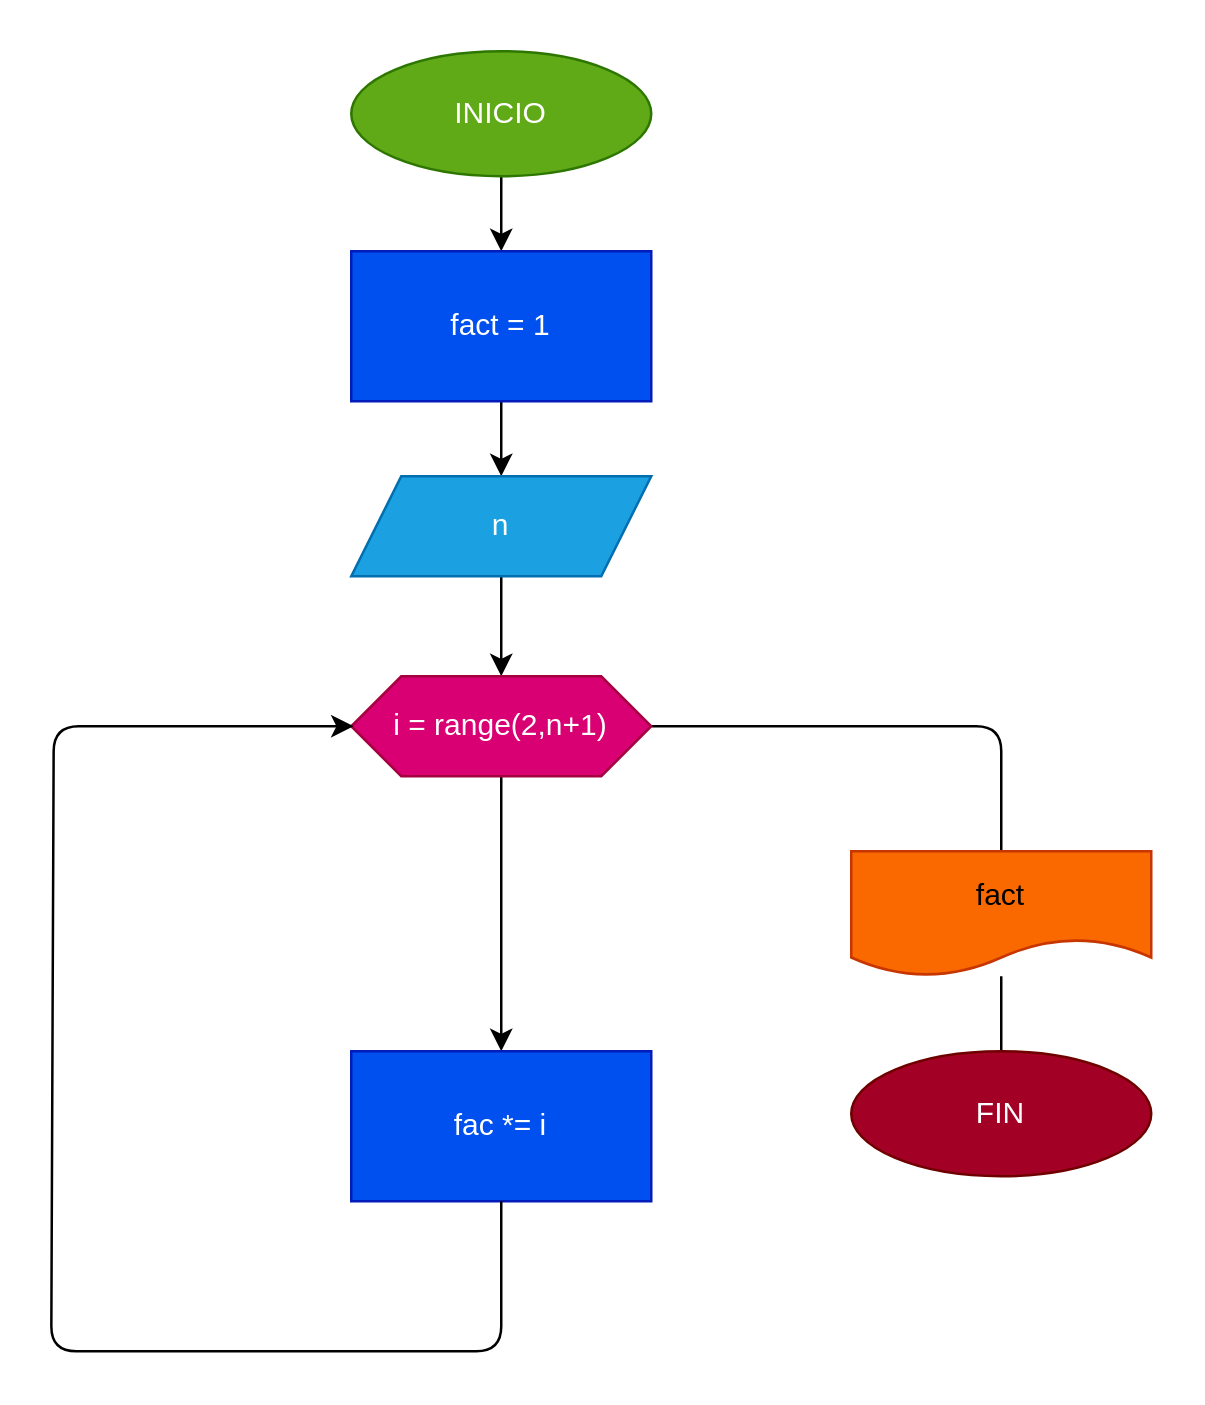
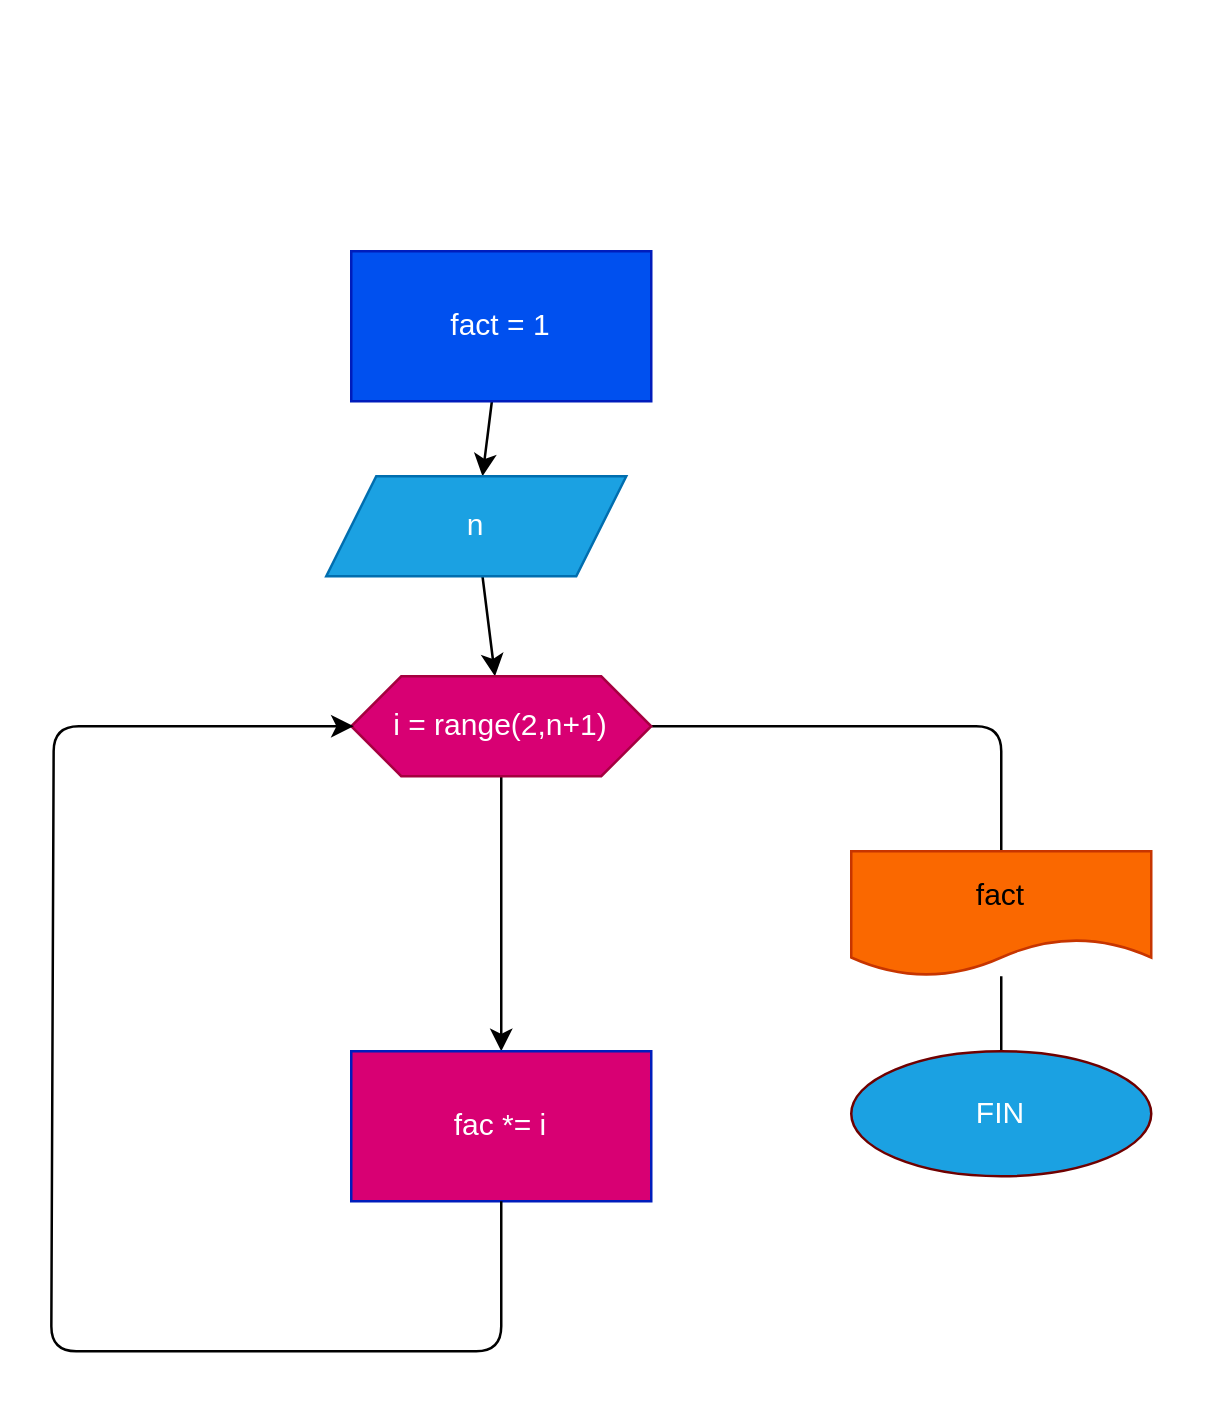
(501, 114) -> none
(501, 205) -> none
(501, 526) -> (476, 526)
(1001, 1114) -> (1001, 1114)
(501, 1126) -> (501, 1126)
